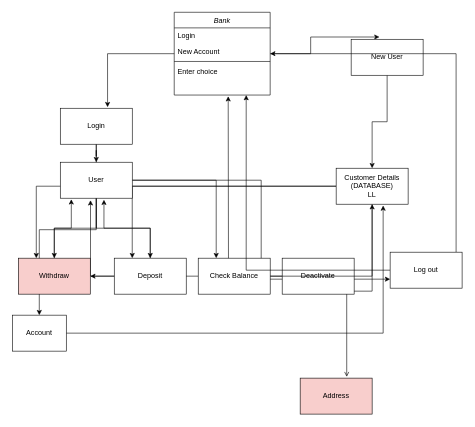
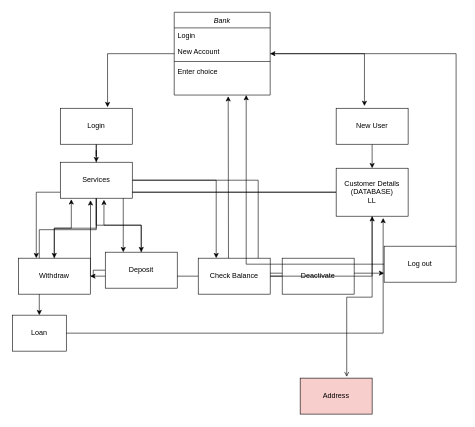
(387, 57) -> (372, 126)
(96, 180) -> (96, 180)
(372, 186) -> (372, 192)
(426, 270) -> (420, 264)
(54, 276) -> (54, 276)
(150, 276) -> (141, 270)
(39, 333) -> (39, 333)
